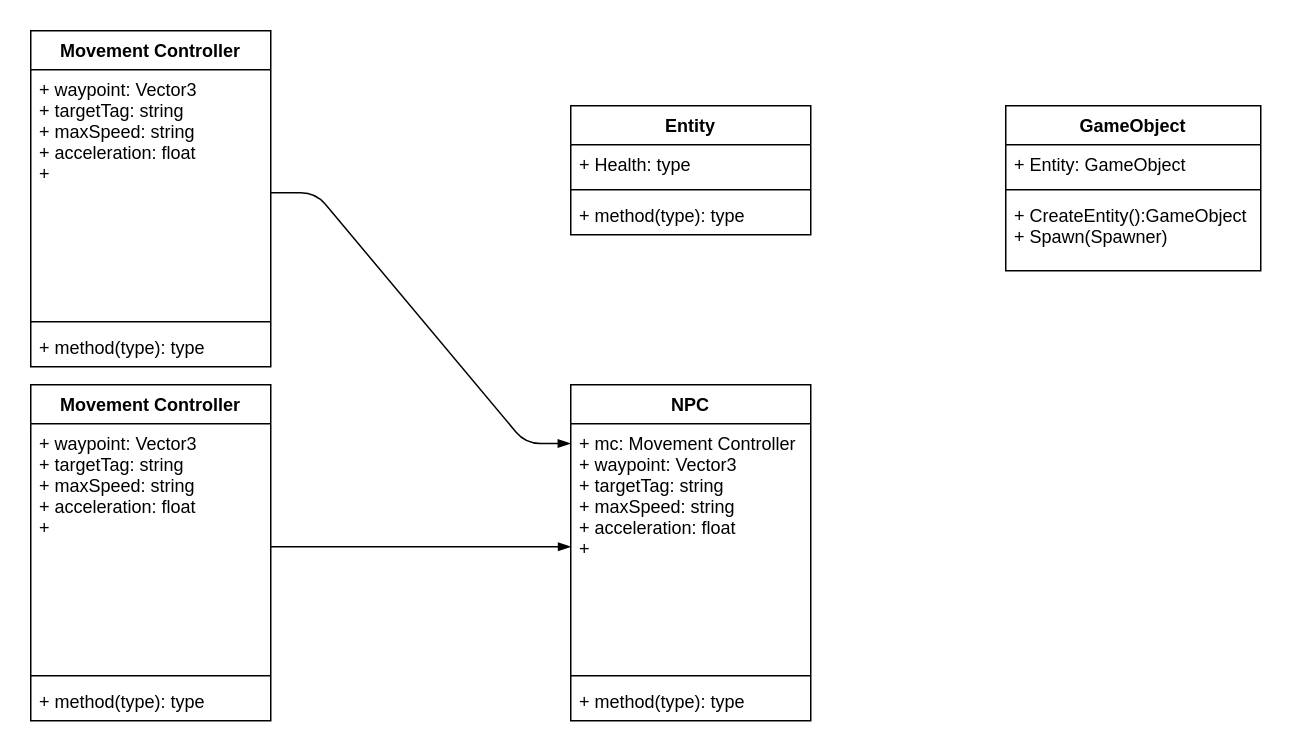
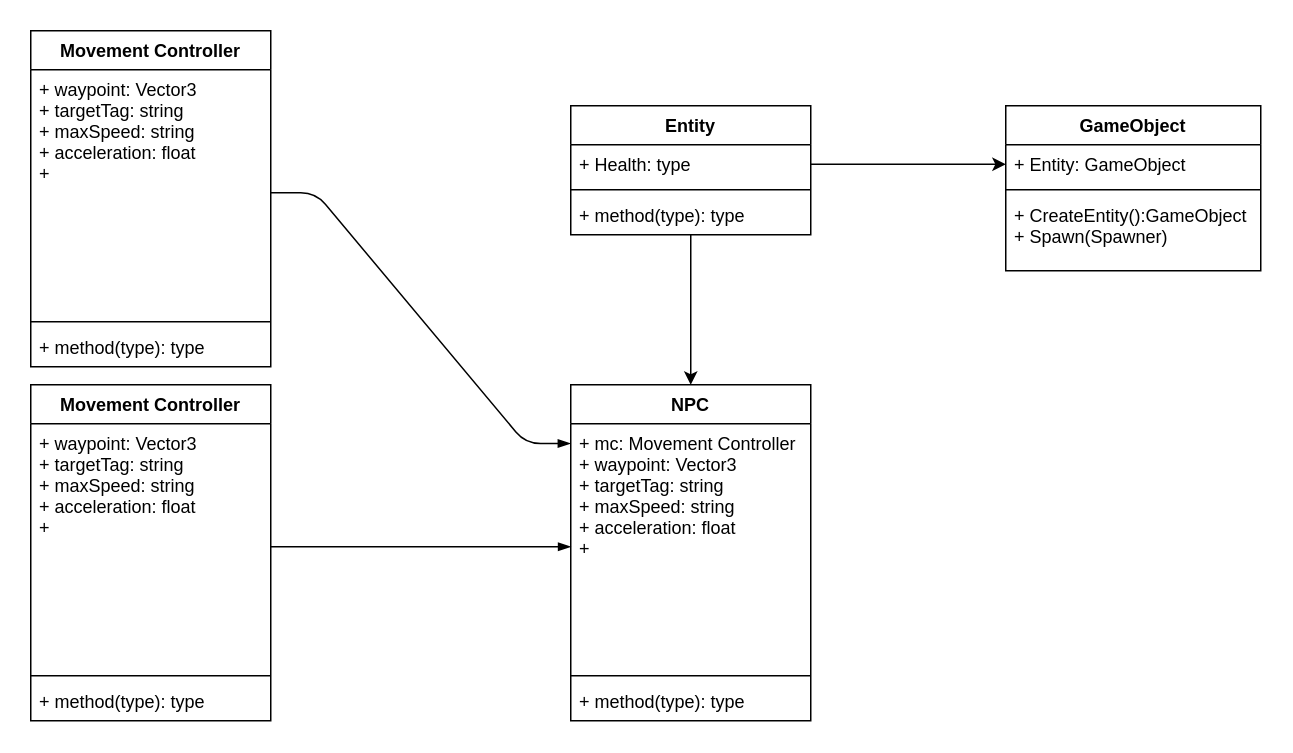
none -> (904, 164)
none -> (691, 306)
